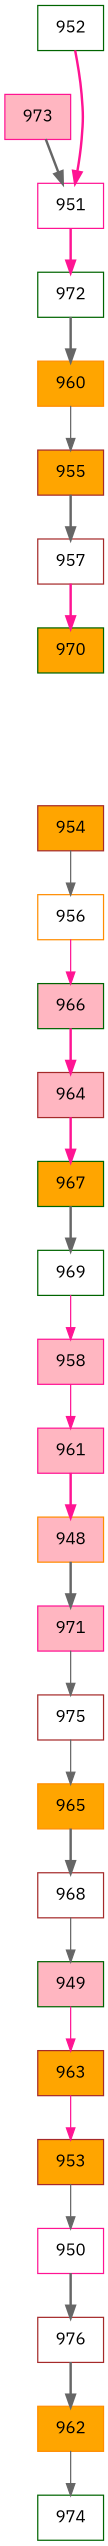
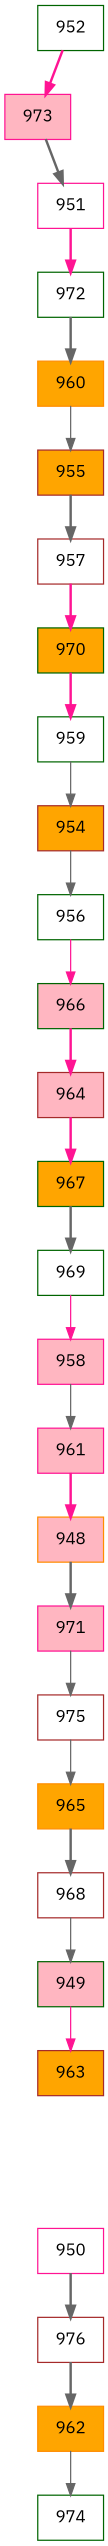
(83, 111) -> (56, 67)
none -> (71, 739)
(71, 917) -> (71, 917)
(71, 1400) -> (71, 1400)
(71, 2162) -> none
